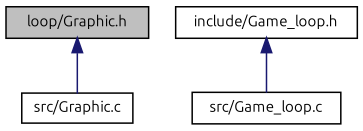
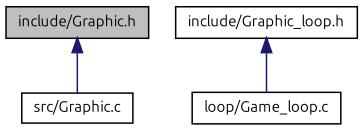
(77, 23) -> (77, 23)
(266, 23) -> (266, 23)
(266, 108) -> (266, 108)
